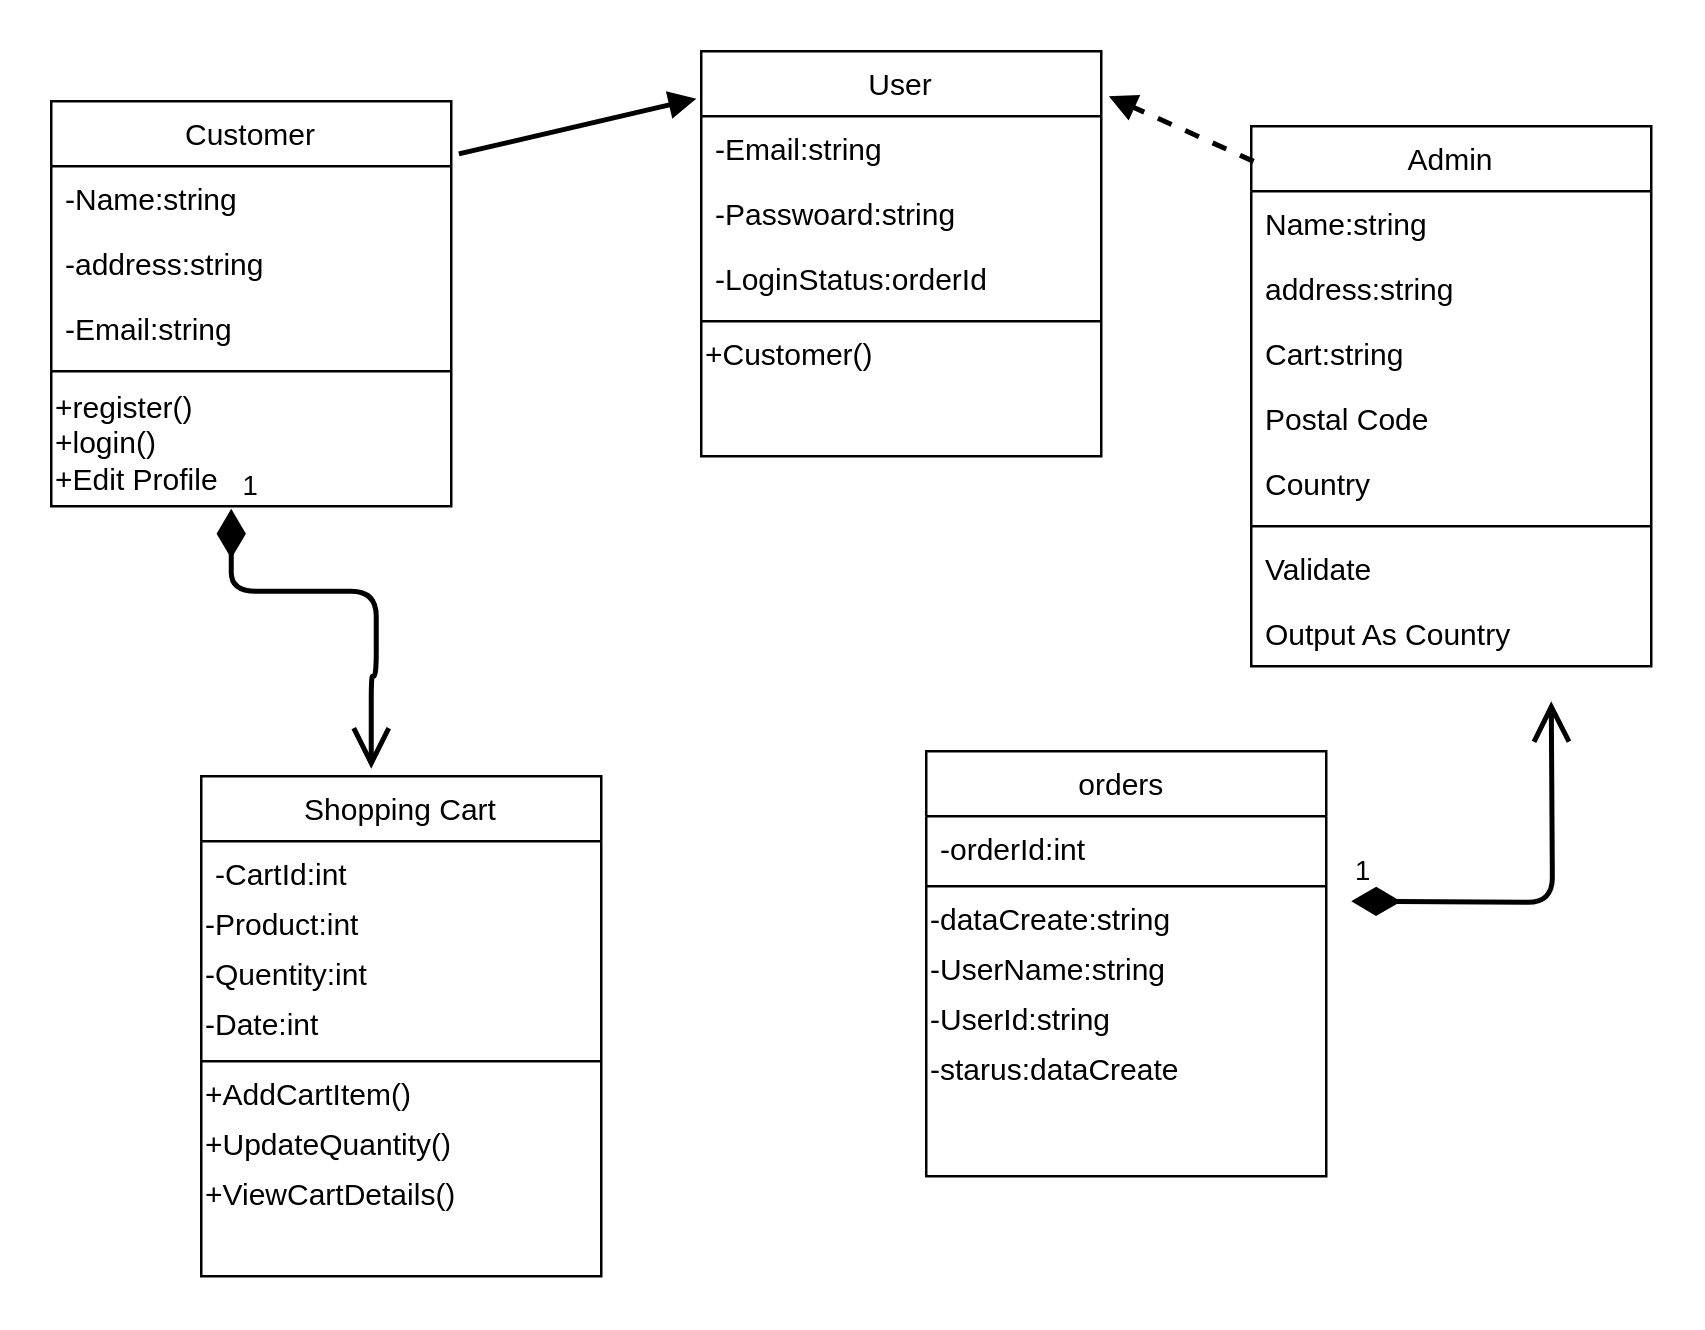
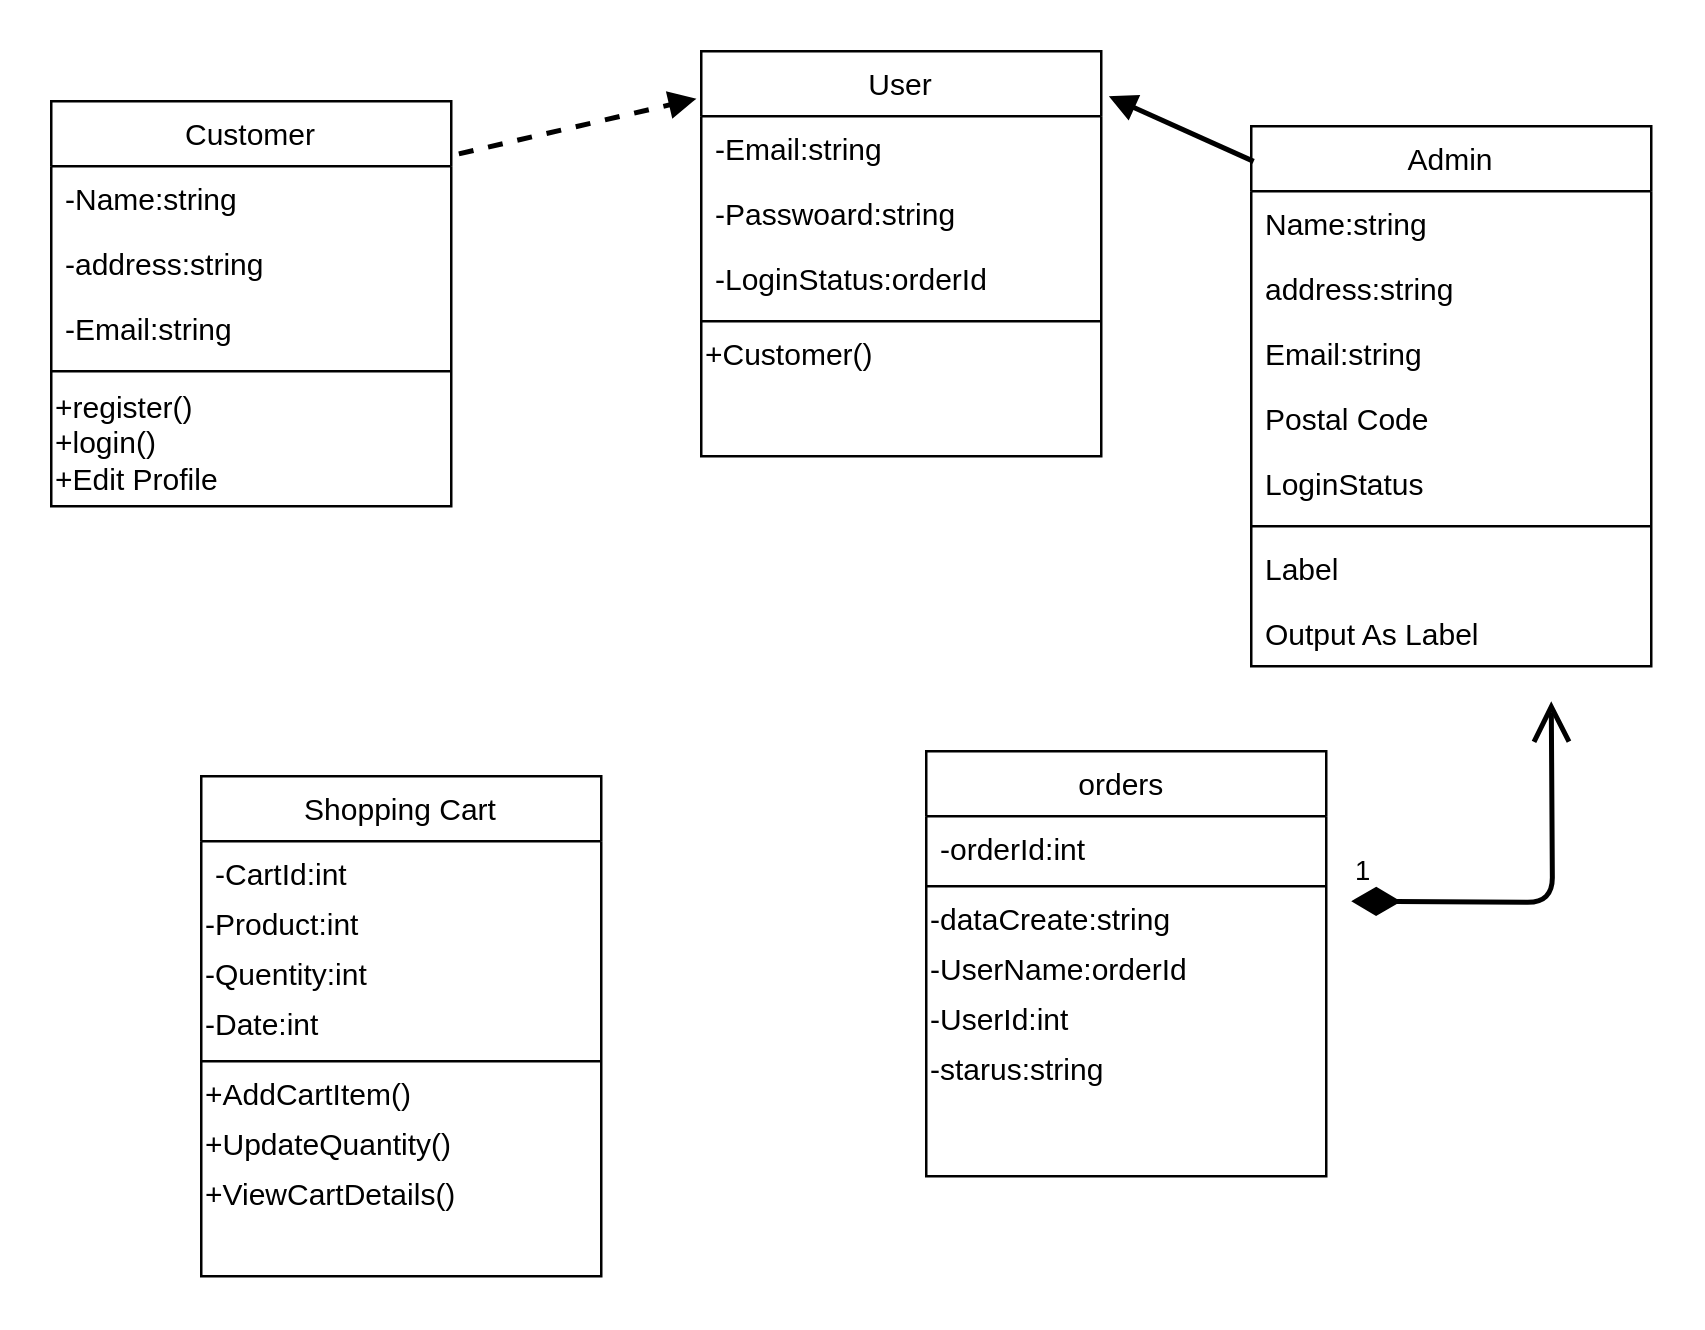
(1178, 127) -> (1178, 127)
(510, 142) -> (510, 142)
(1350, 355) -> (1350, 355)
(1324, 485) -> (1354, 485)
(1324, 570) -> (1303, 570)
(365, 594) -> none
(1400, 635) -> (1379, 635)
(1058, 971) -> (1070, 971)
(1041, 1021) -> (1016, 1021)
(1079, 1071) -> (1041, 1071)
